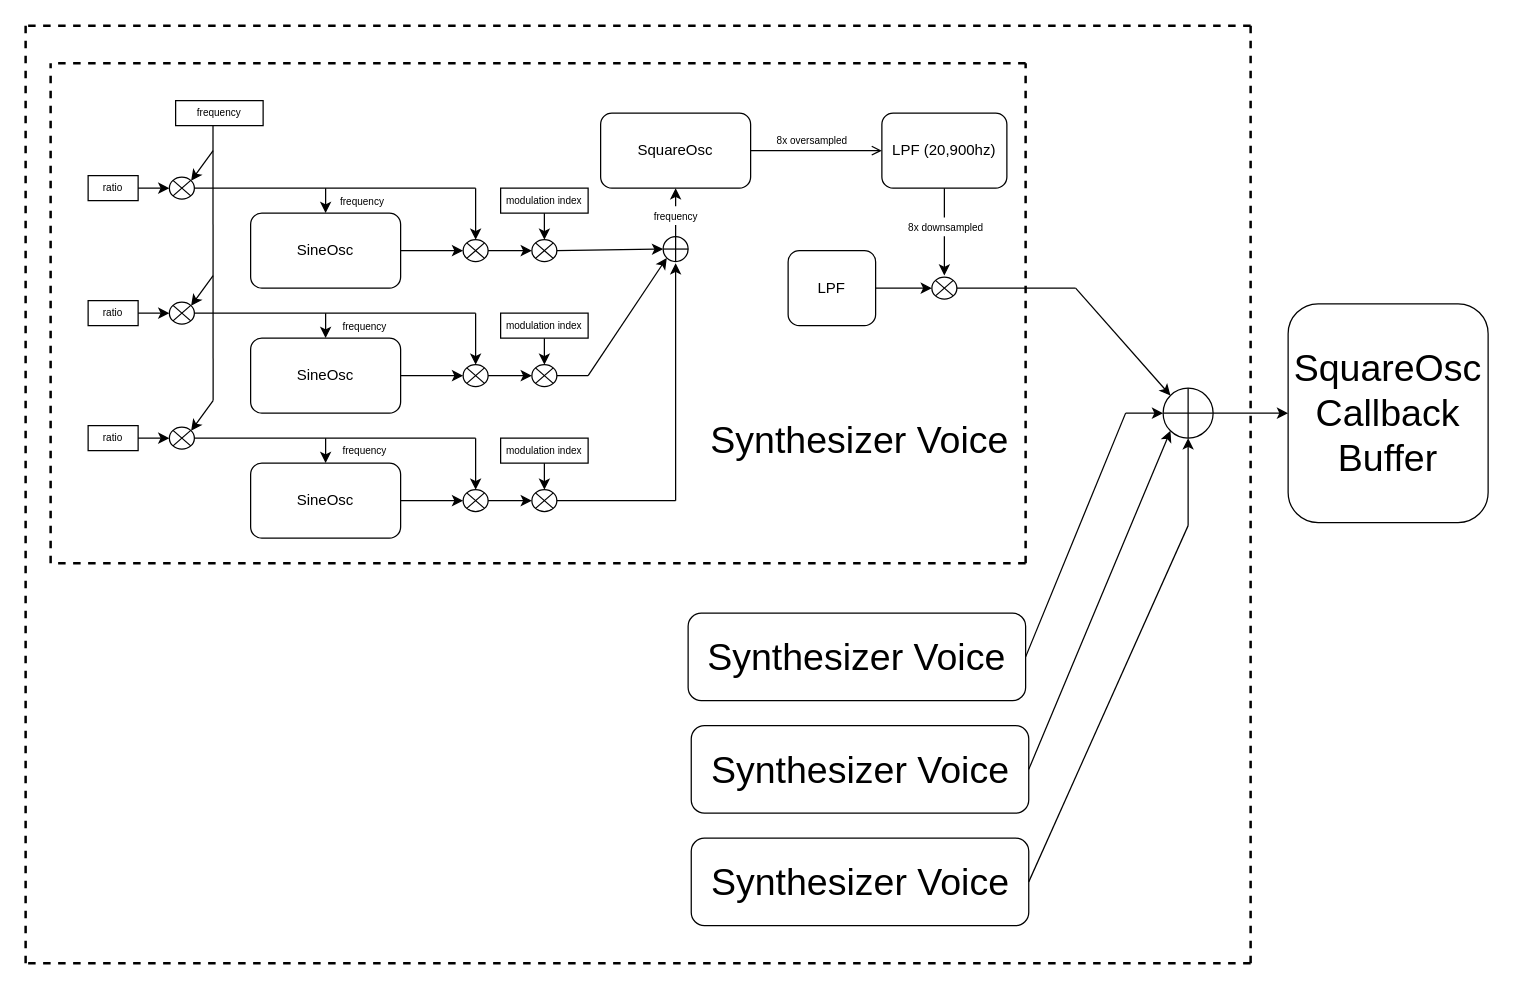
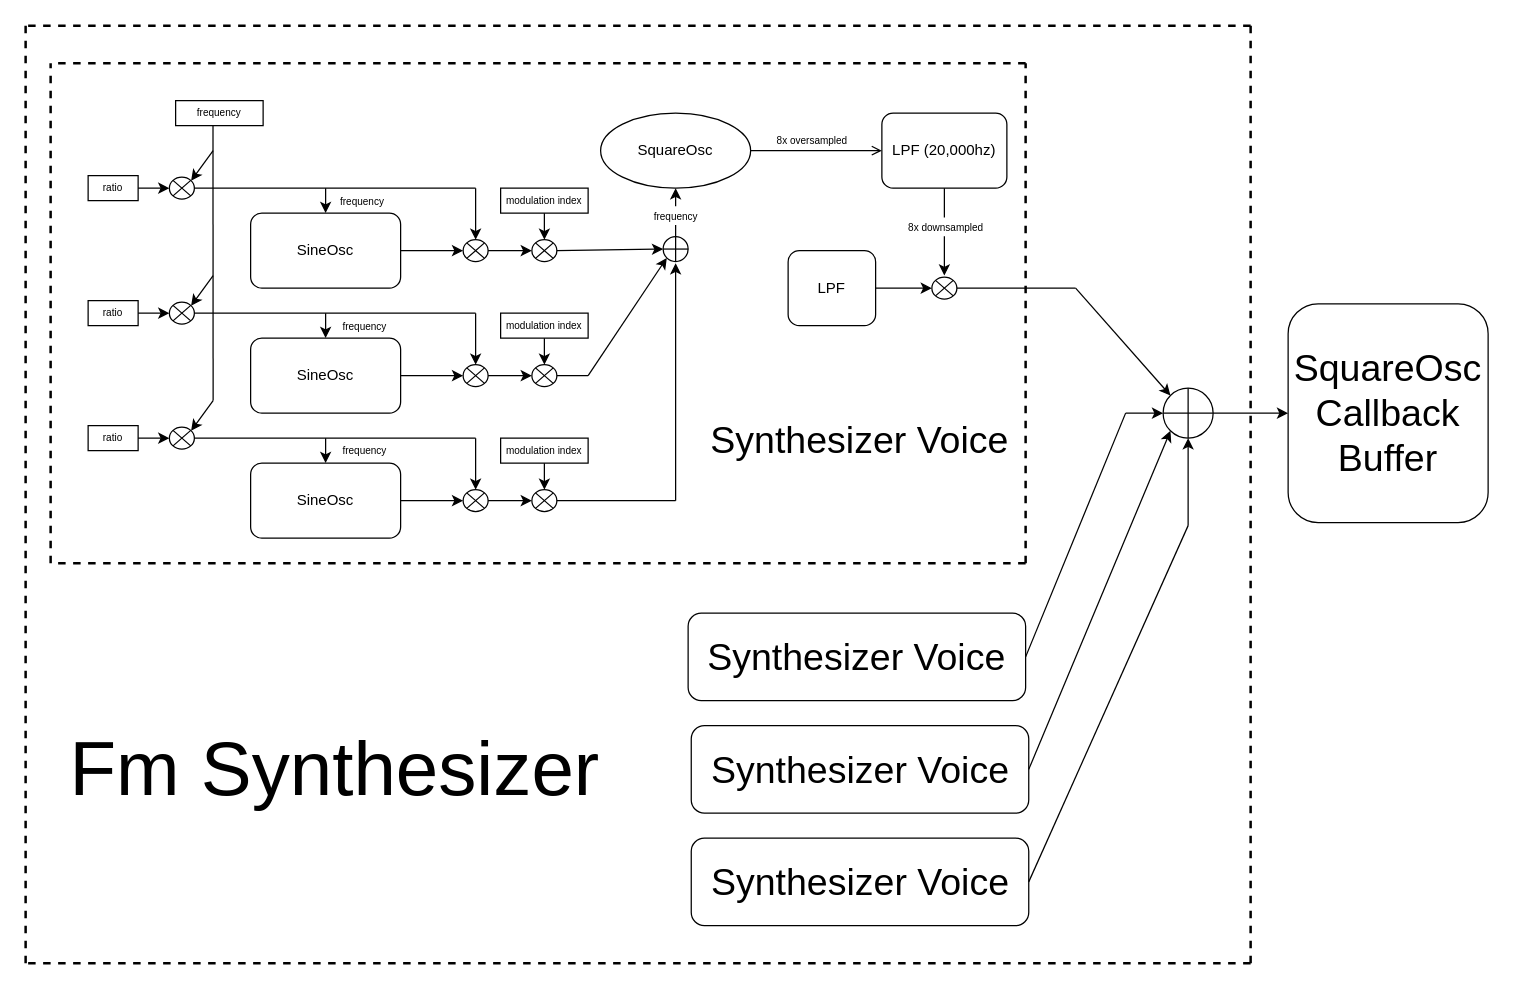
(676, 151) -> (676, 151)
(944, 151) -> (944, 151)
none -> (335, 769)
